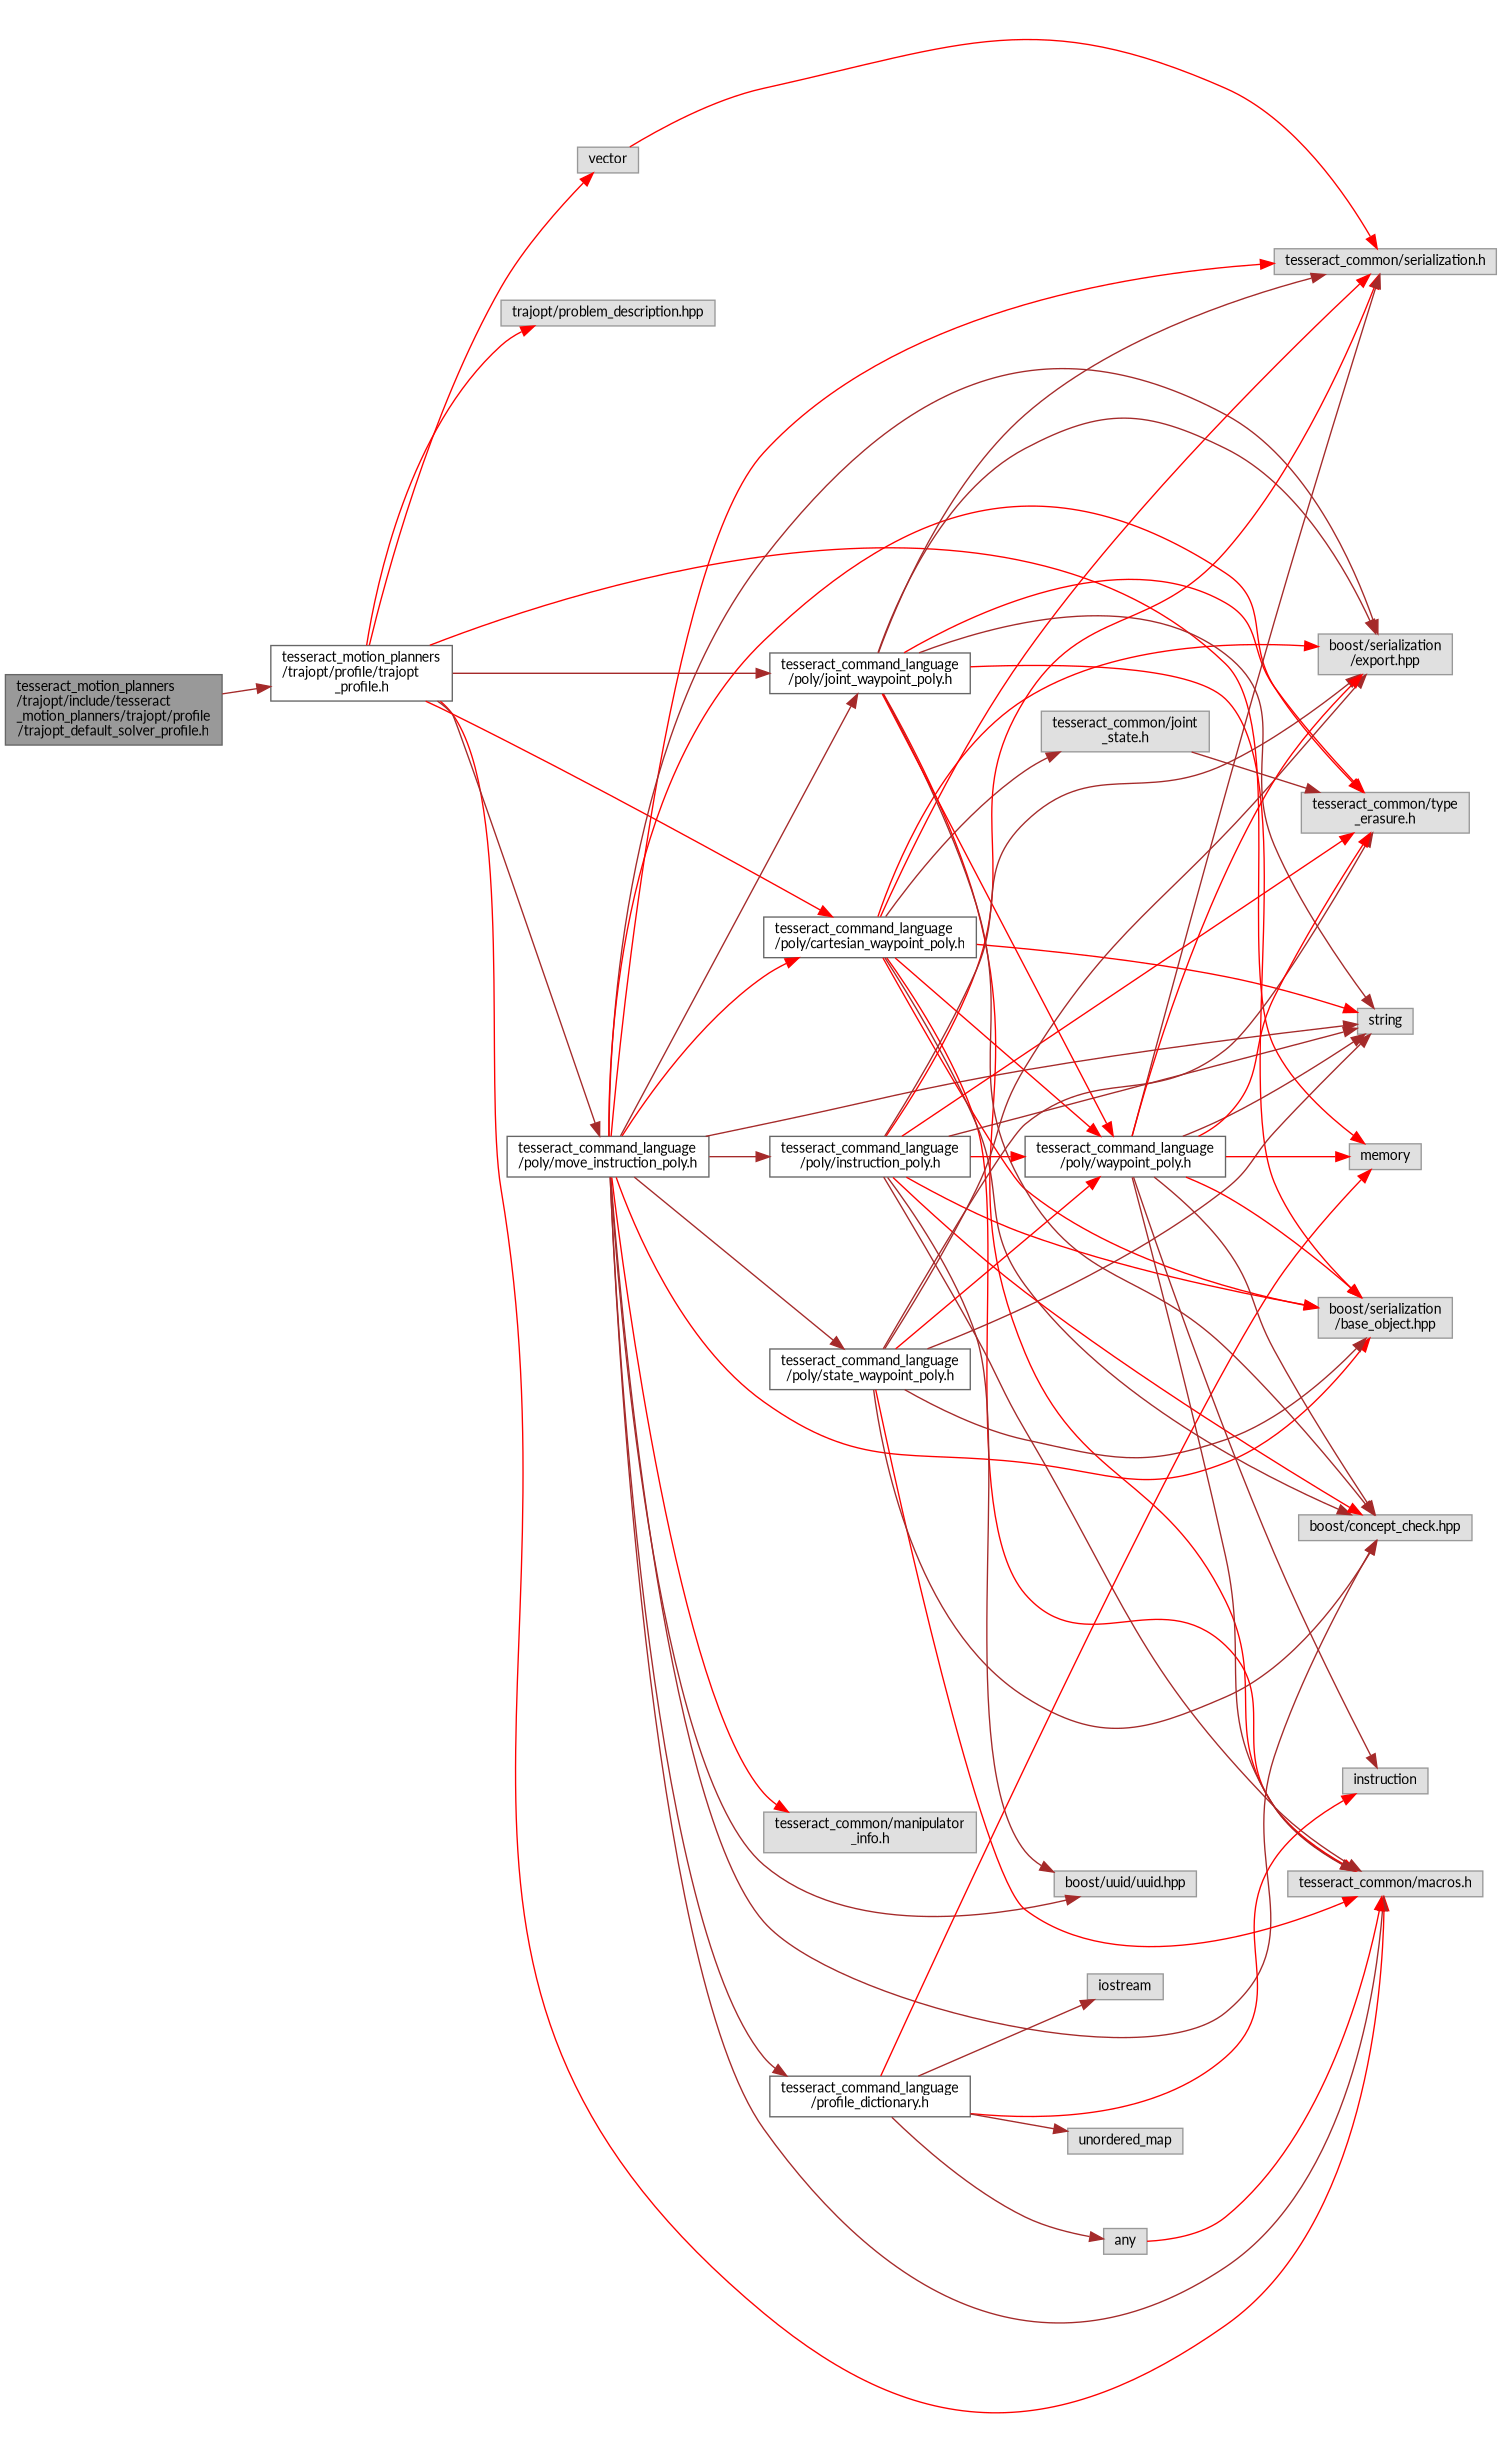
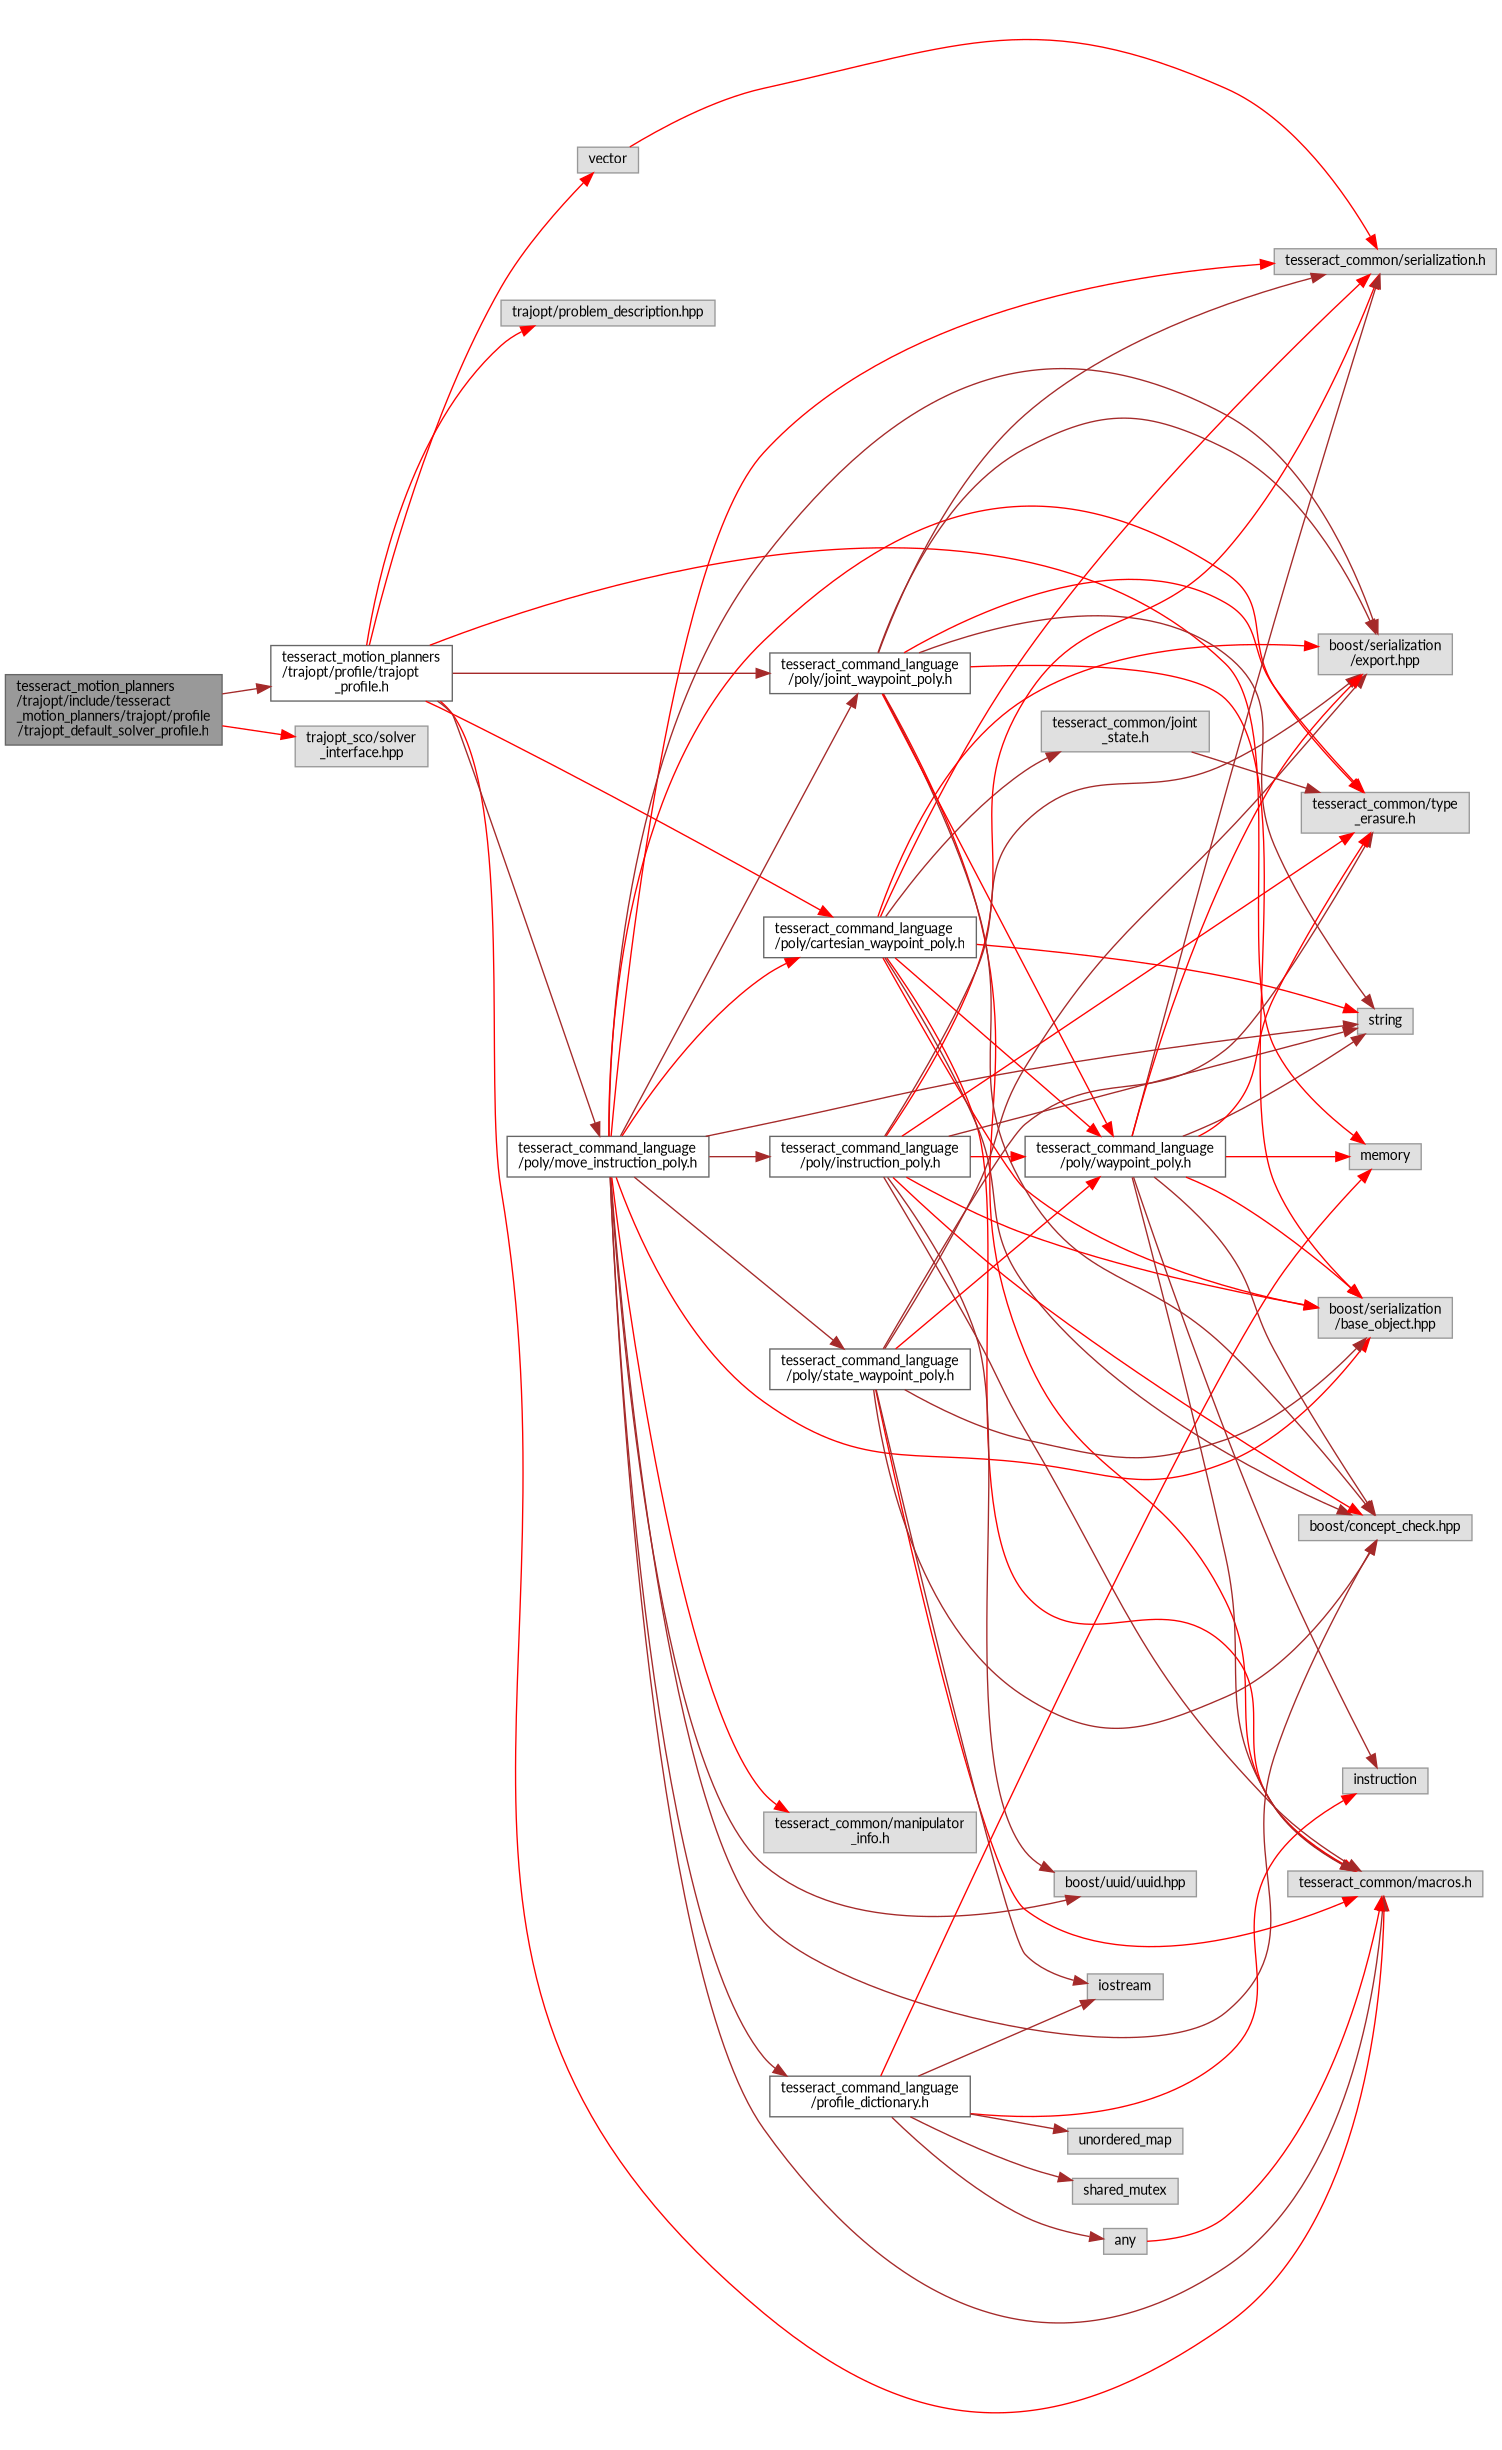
none -> (362, 746)
(1168, 1229) -> (952, 1701)
none -> (1125, 2191)
